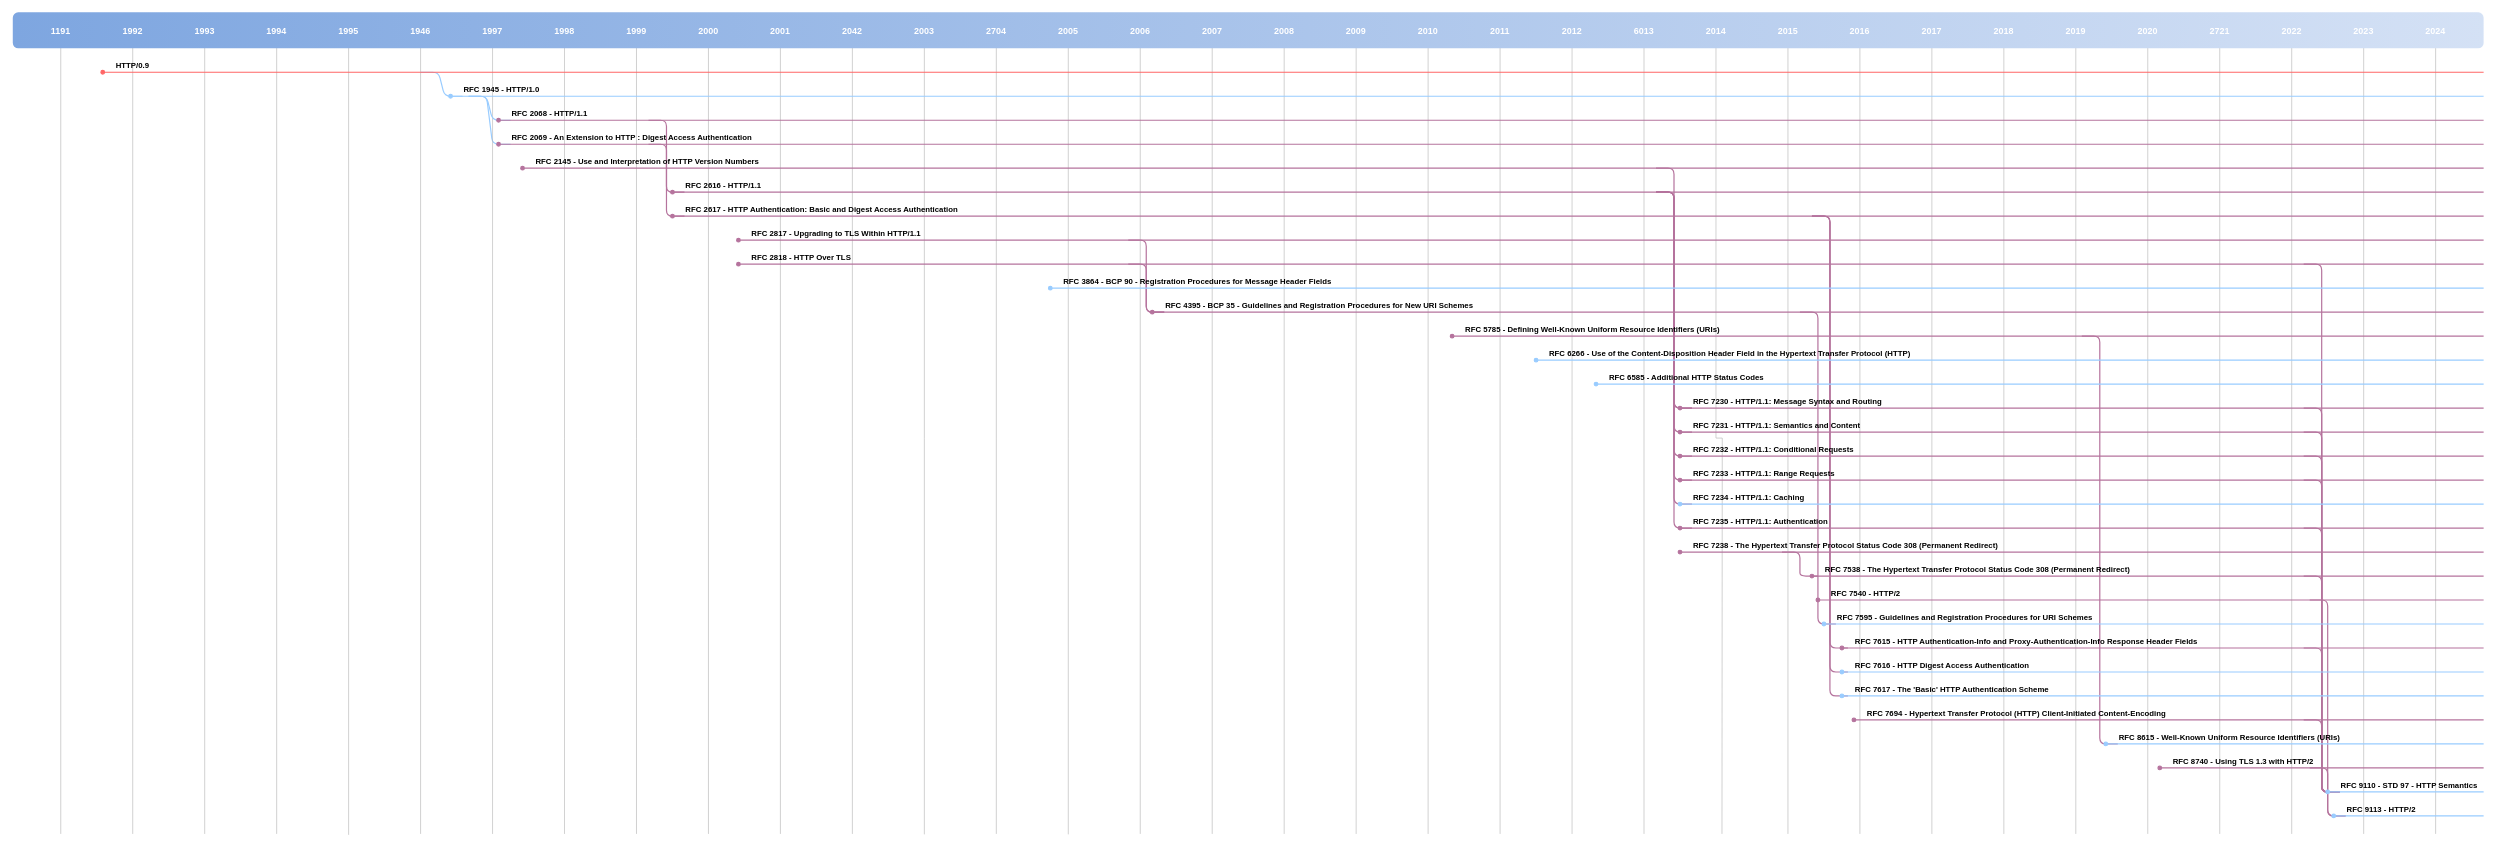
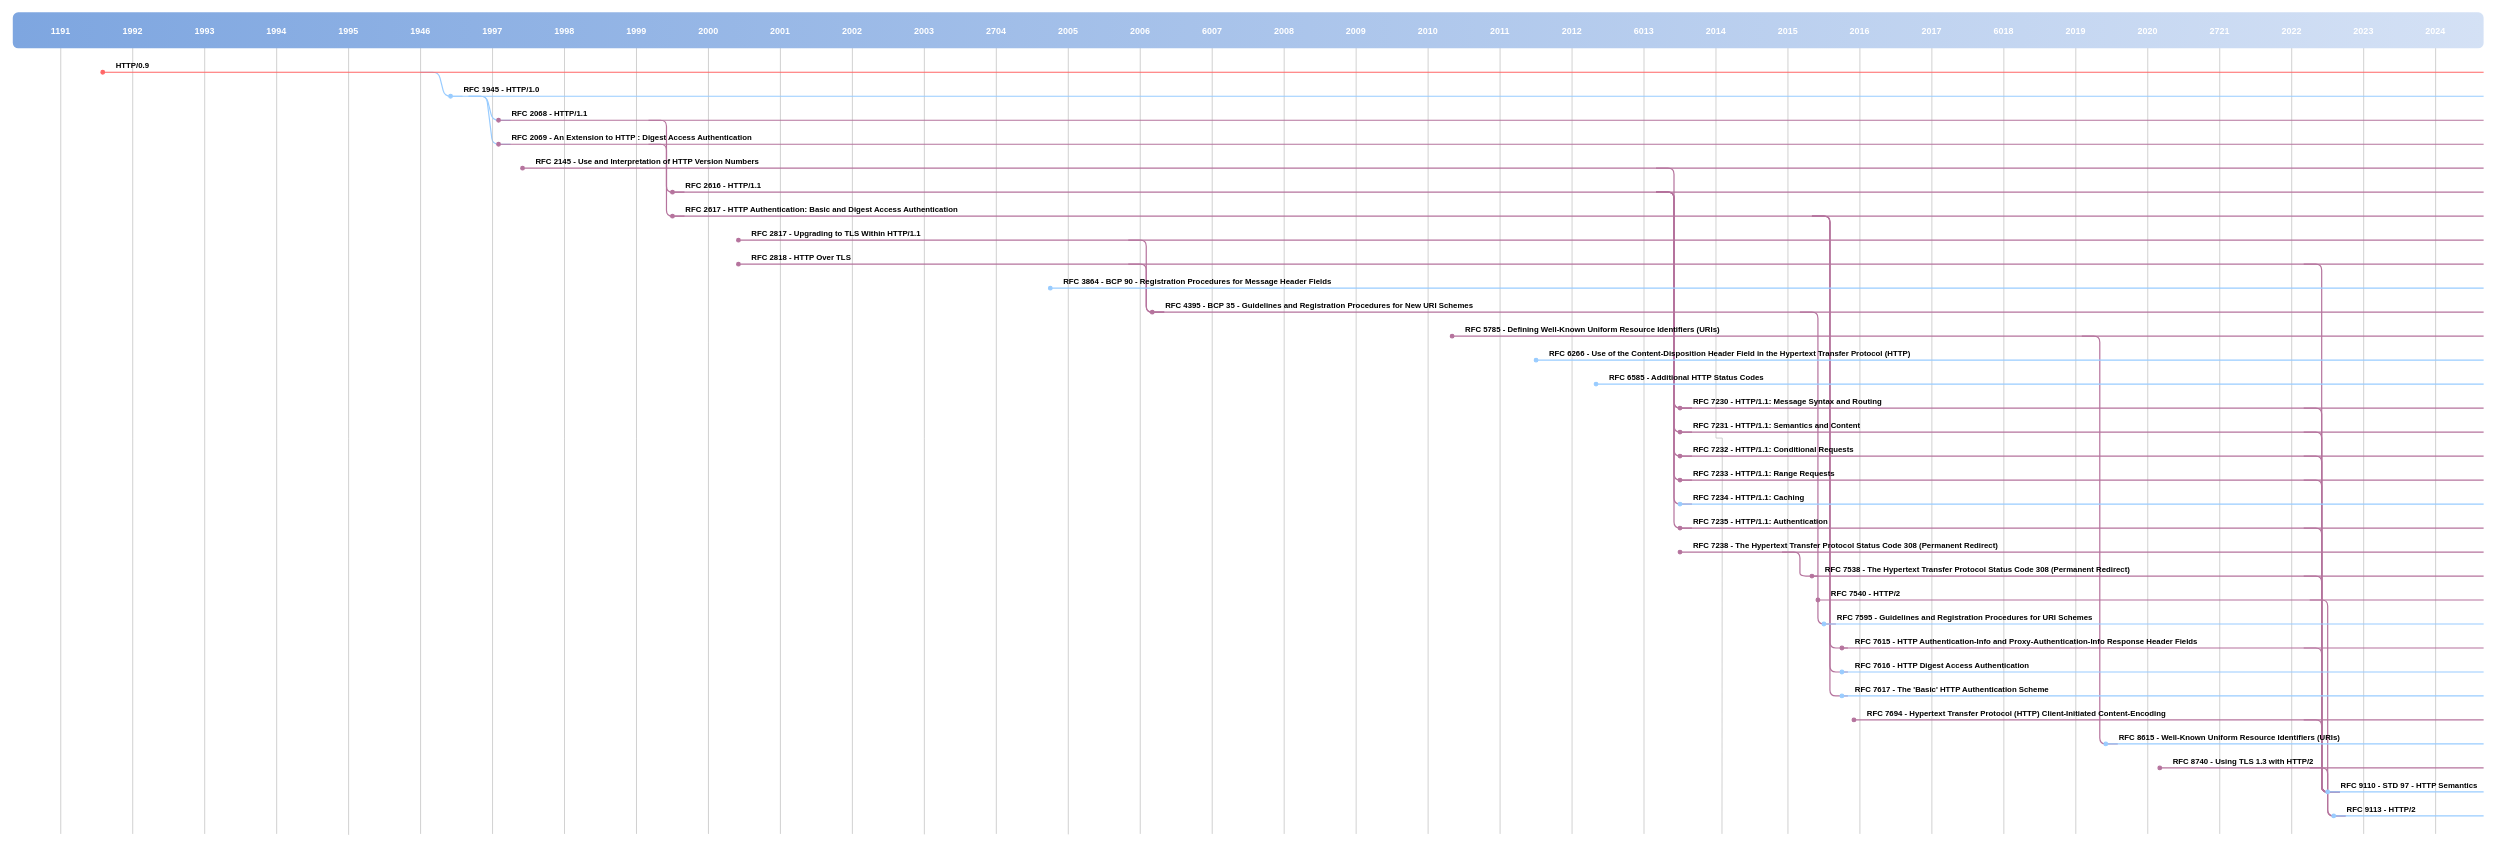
(852, 30) -> (852, 30)
(1212, 30) -> (1212, 30)
(2004, 30) -> (2004, 30)
